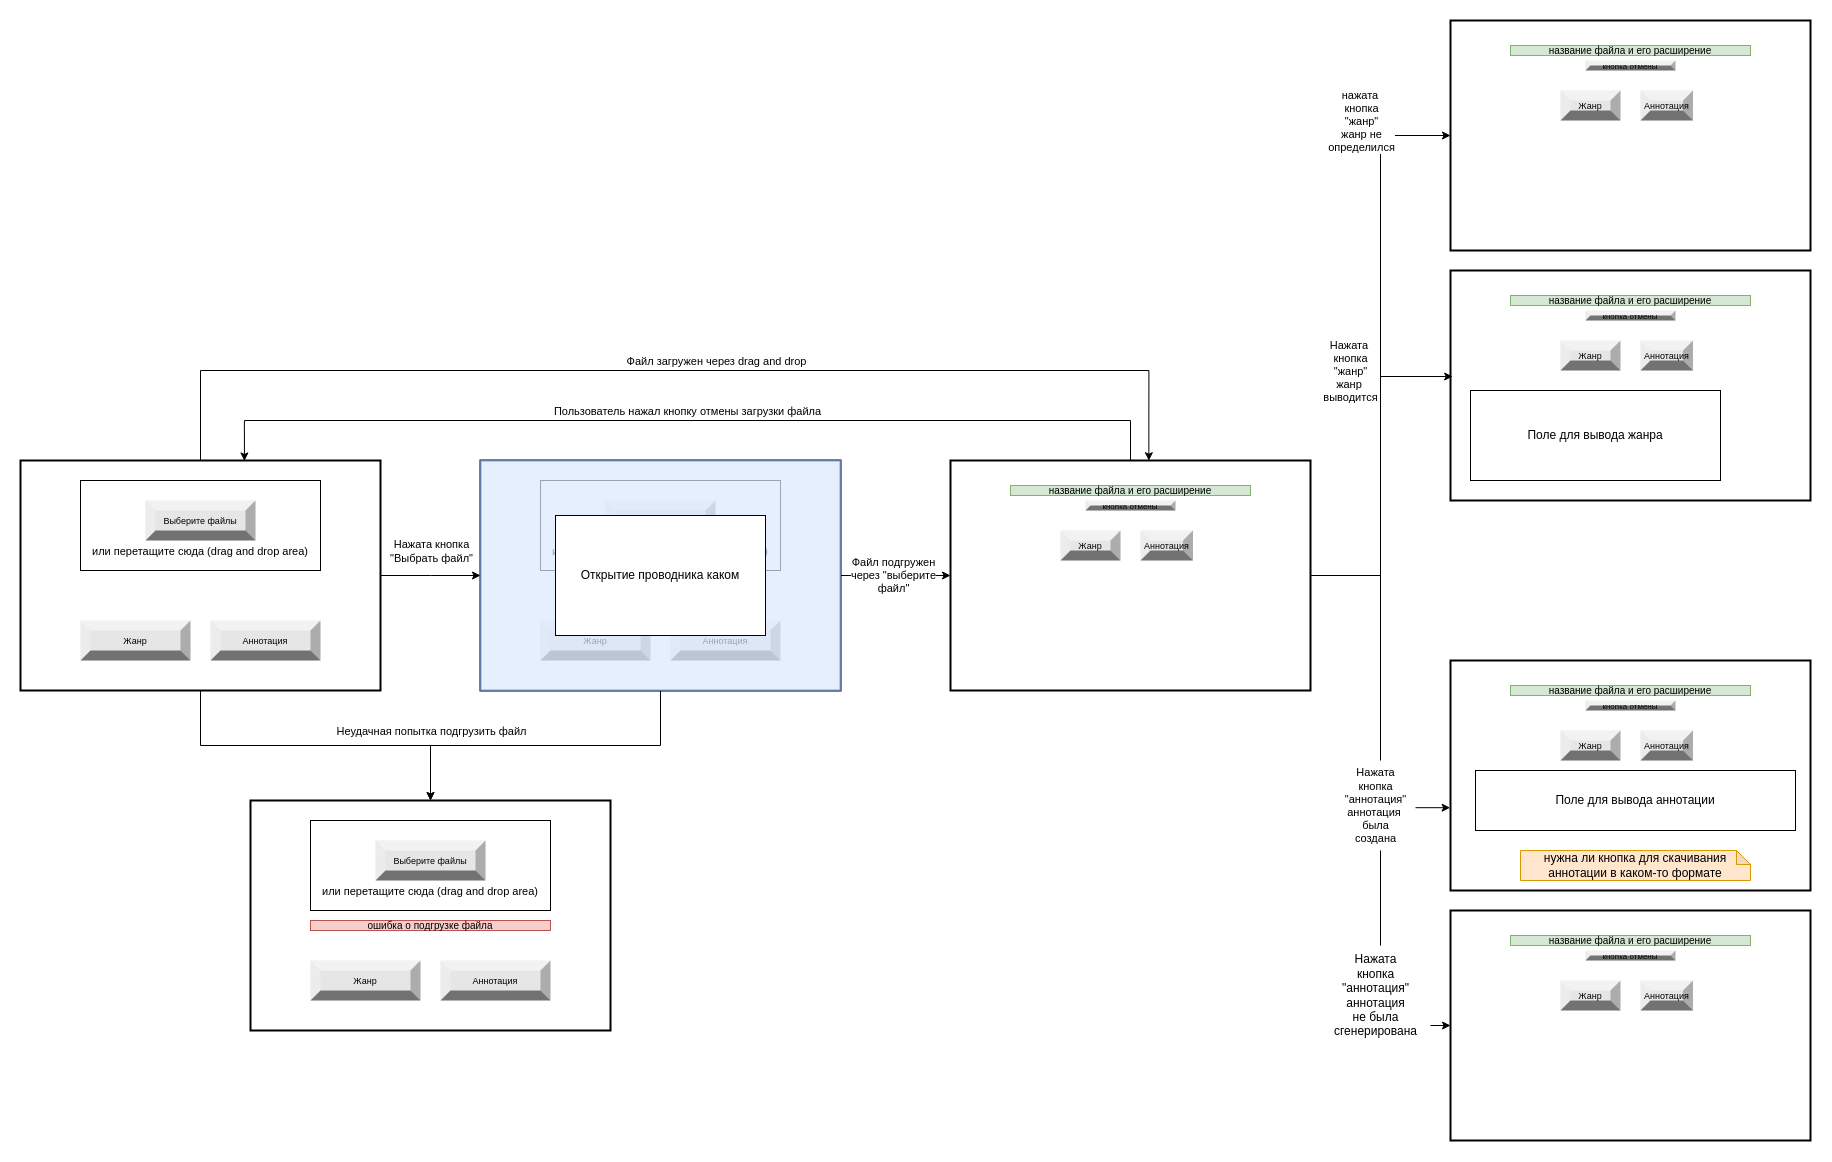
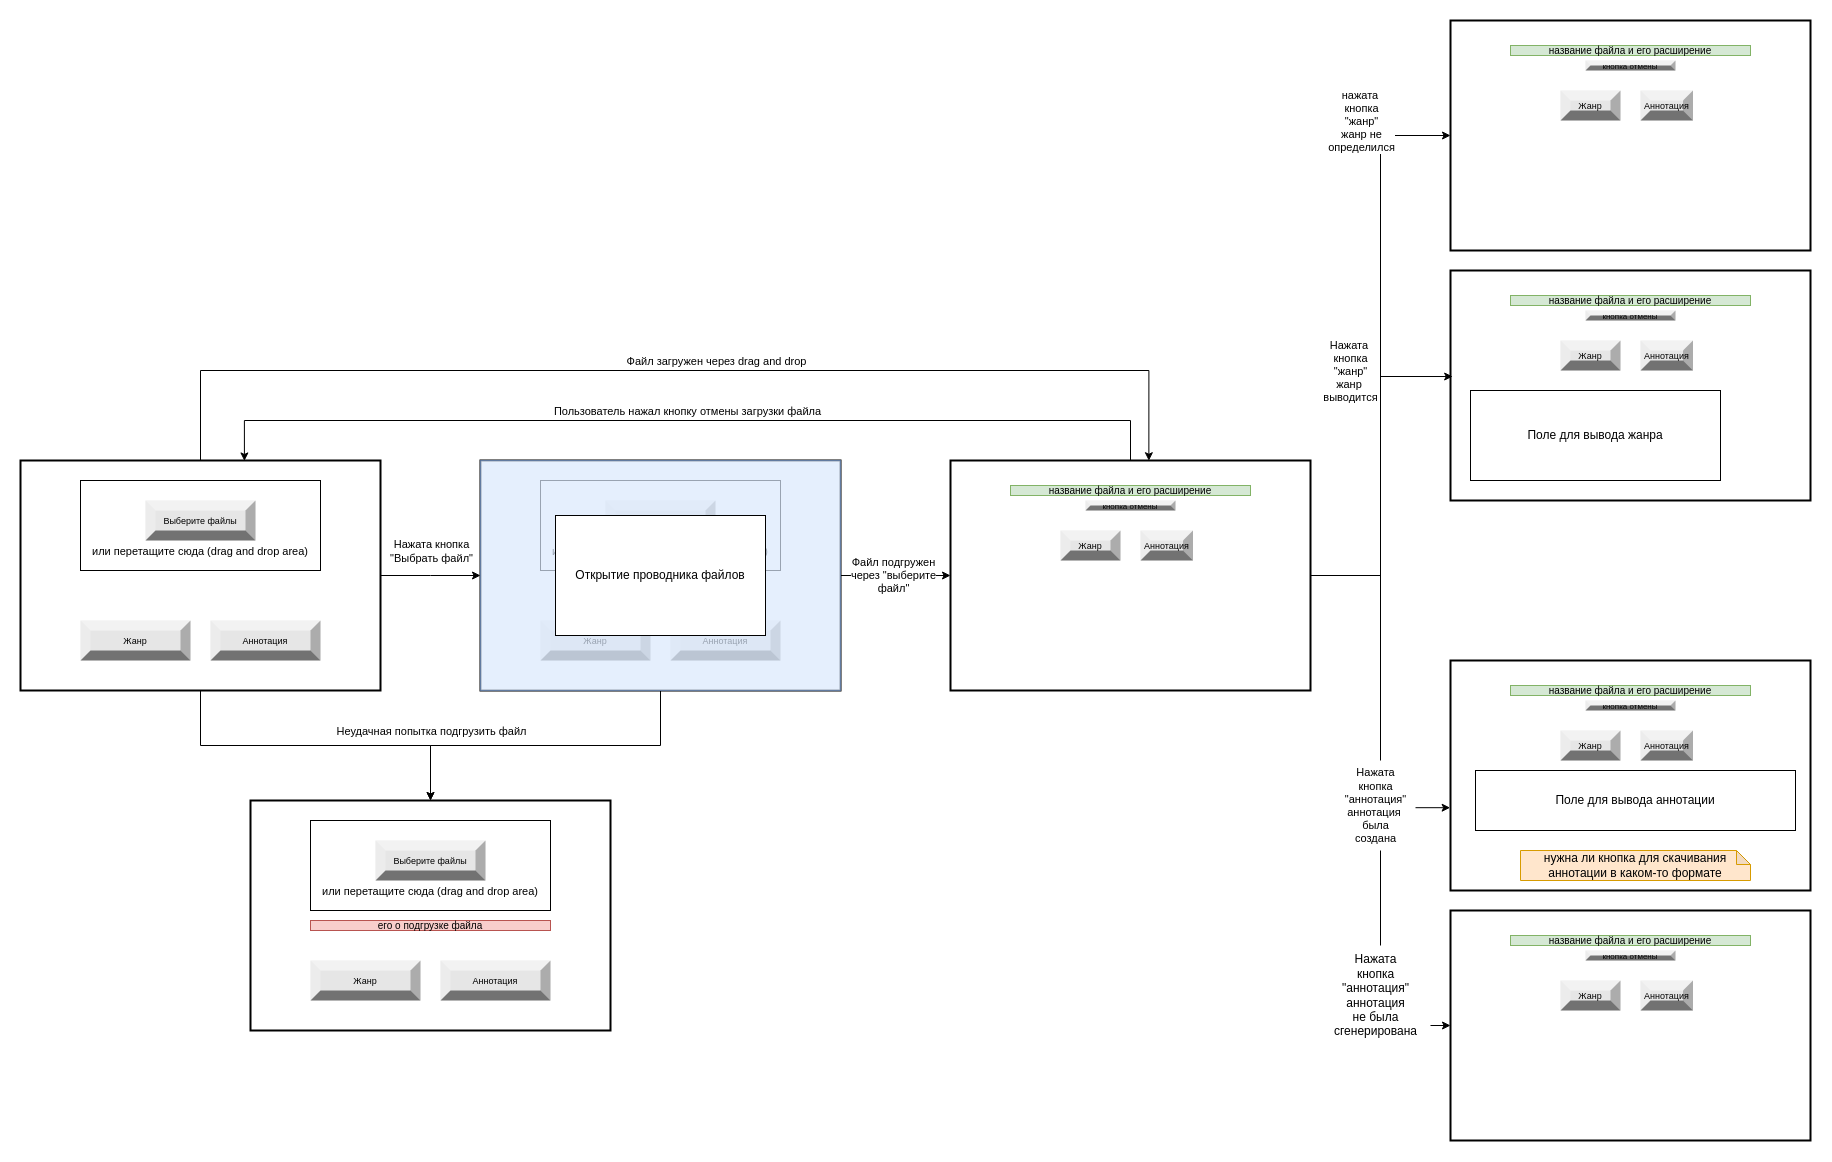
(661, 576) -> (661, 576)
(431, 926) -> (431, 926)
